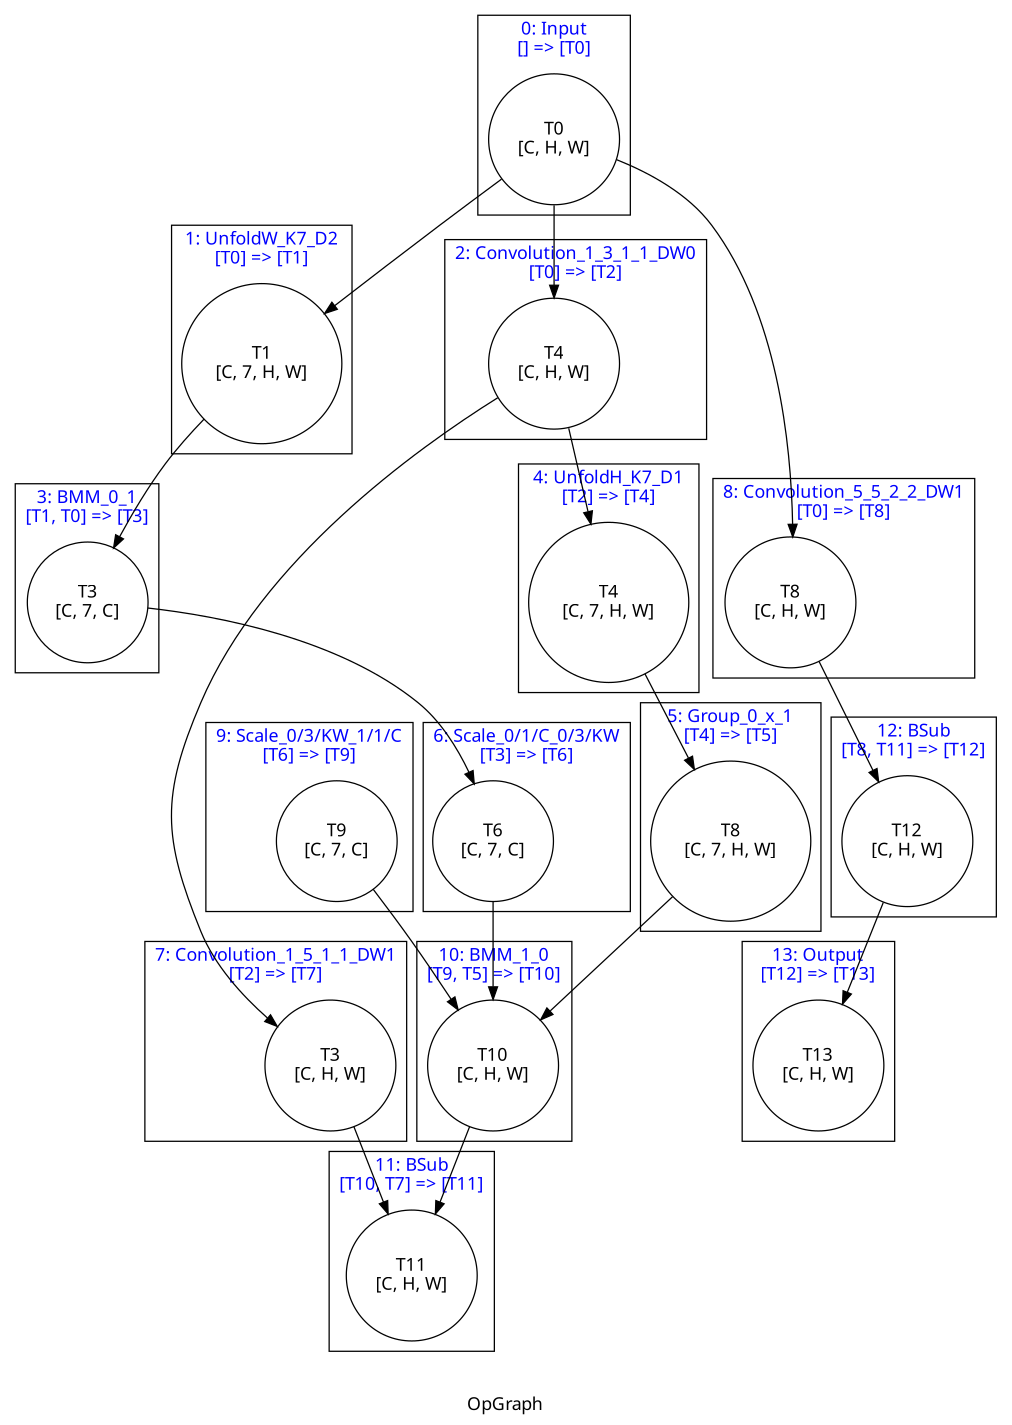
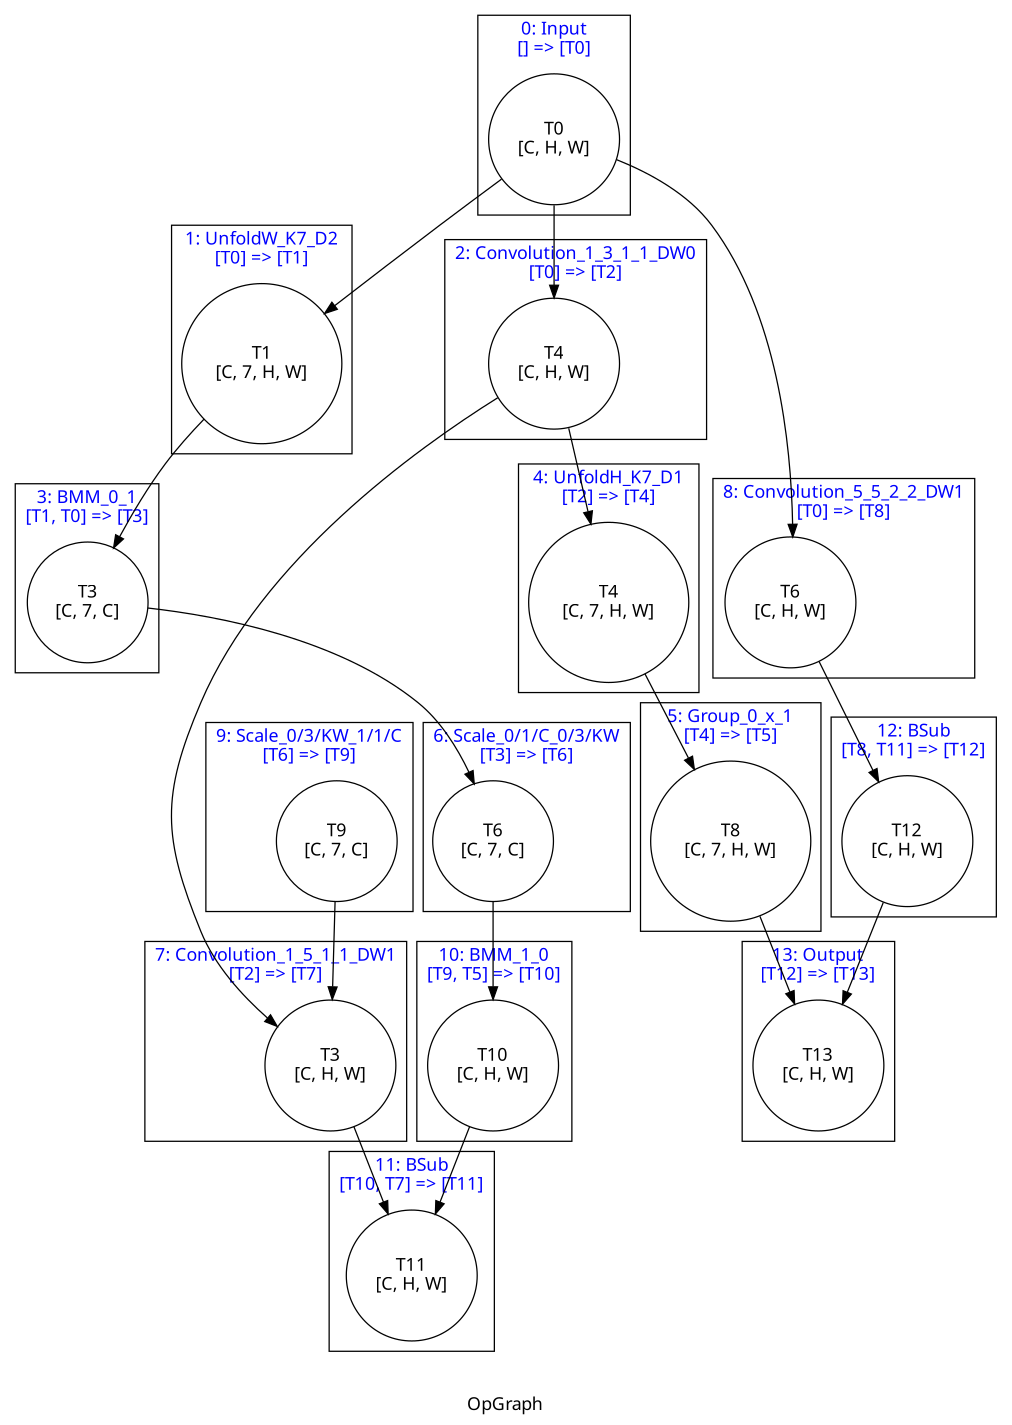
(790, 602) -> (790, 602)
(405, 933) -> (334, 951)
(611, 954) -> (775, 954)
